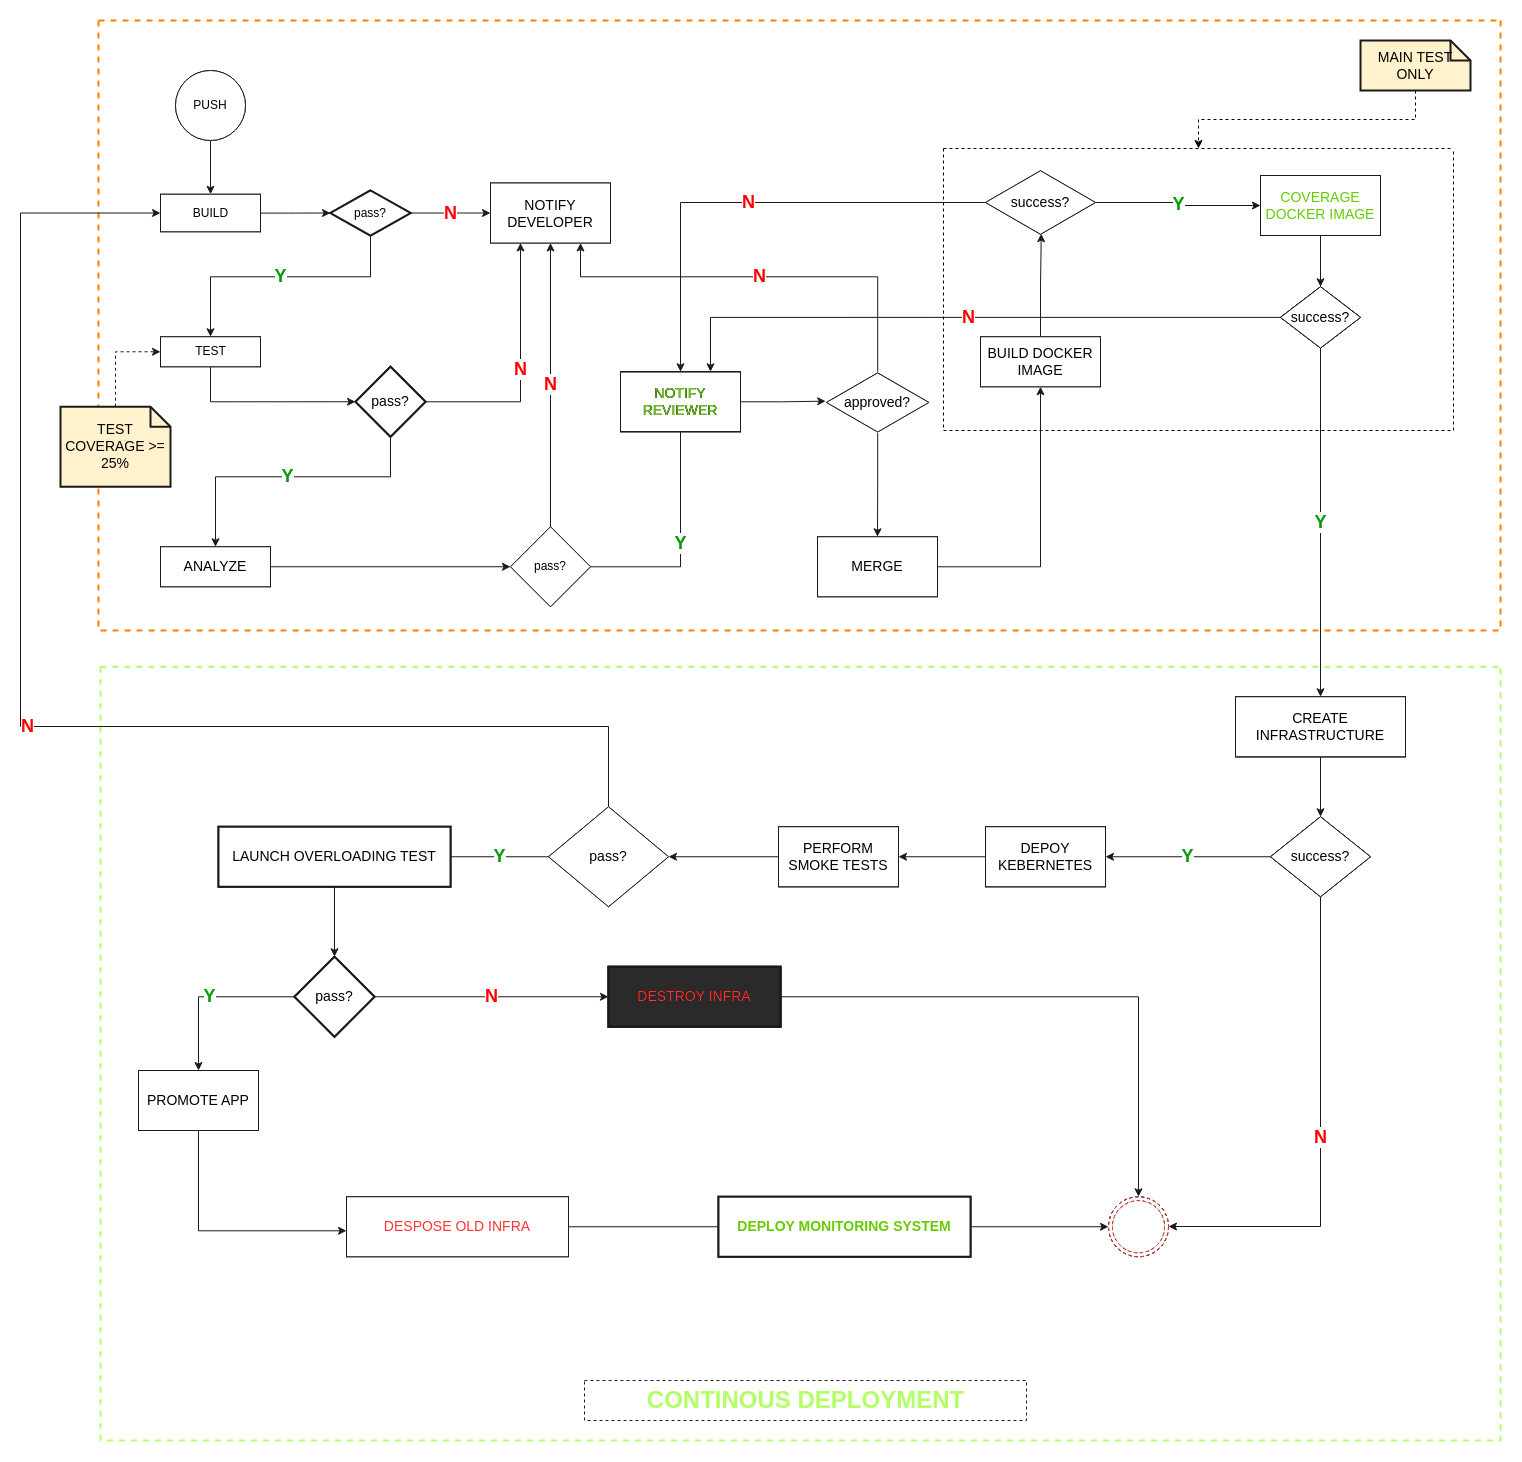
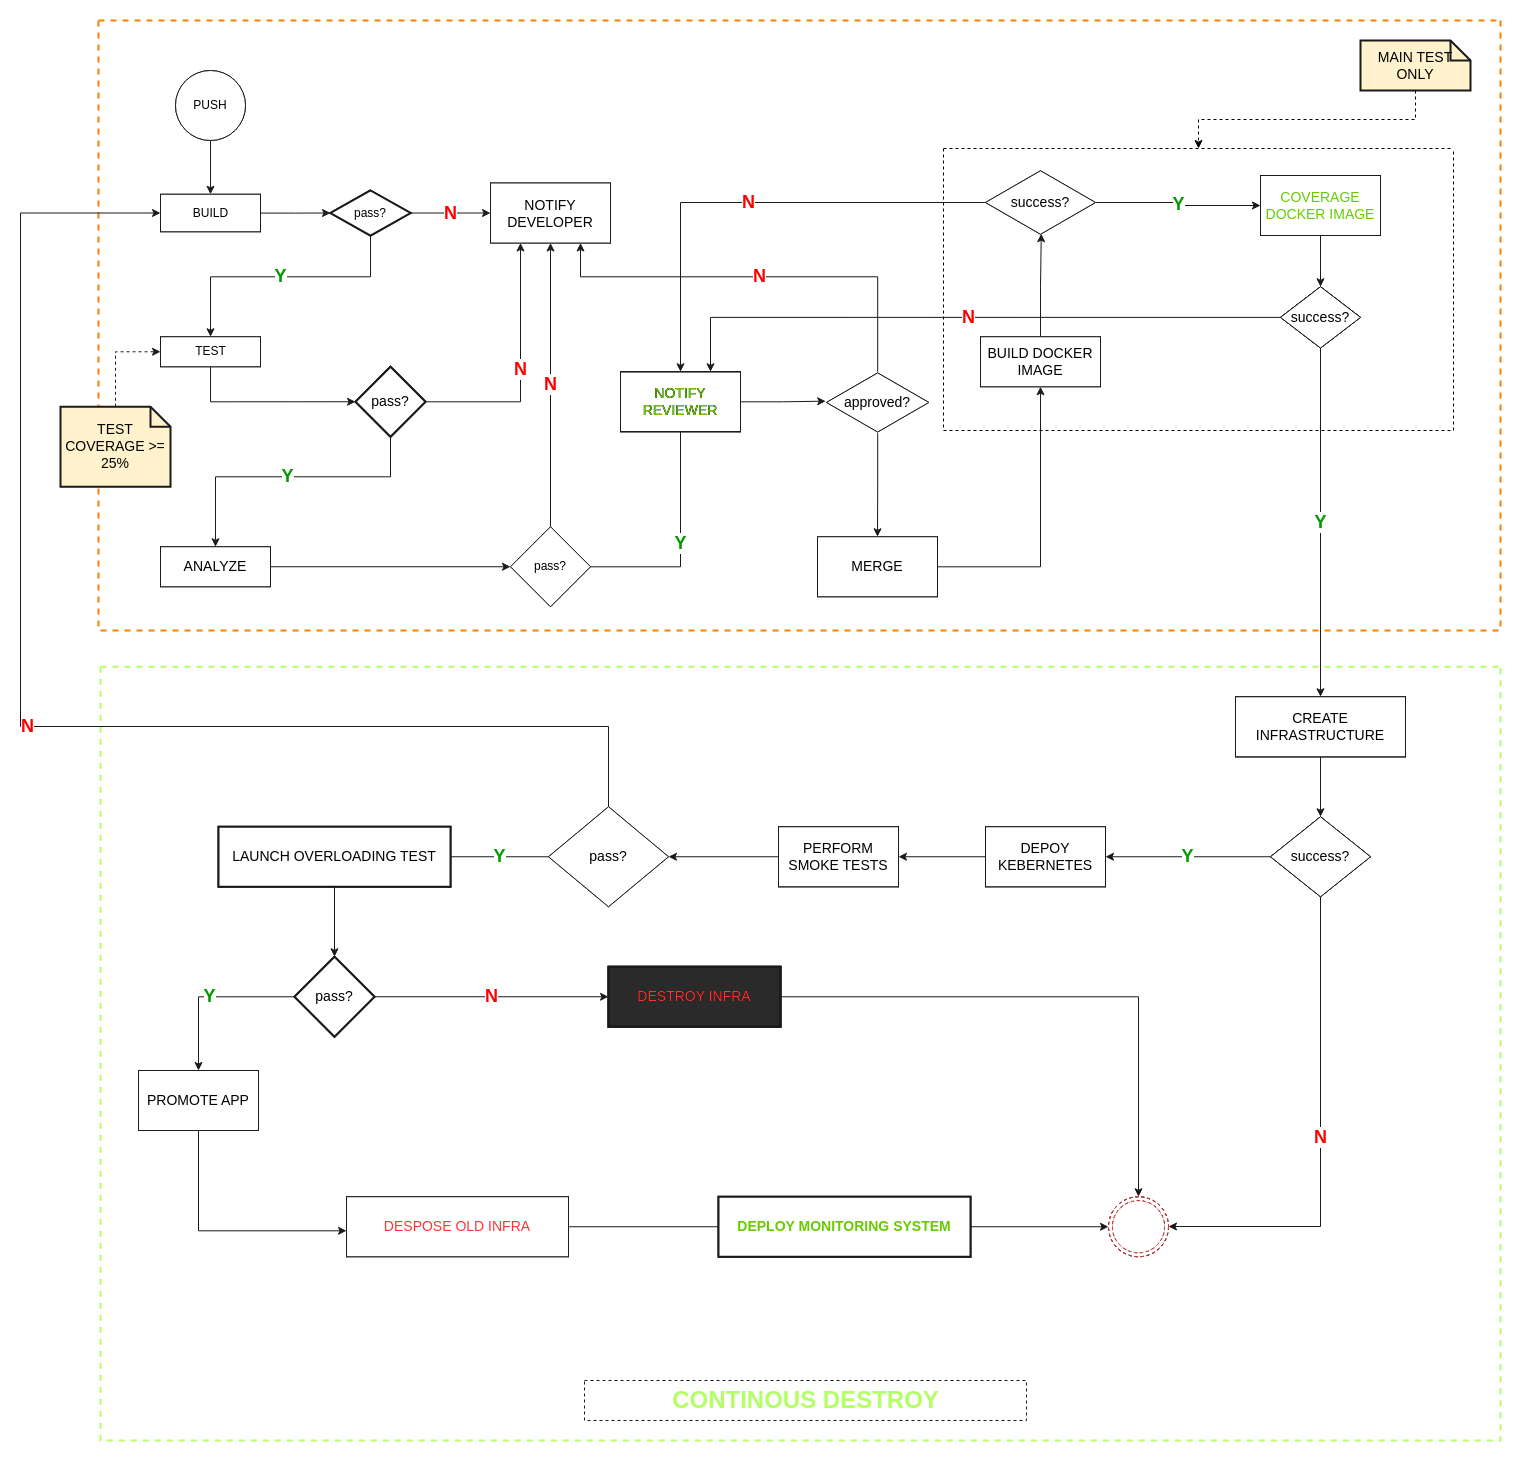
(806, 1401) -> (806, 1401)
